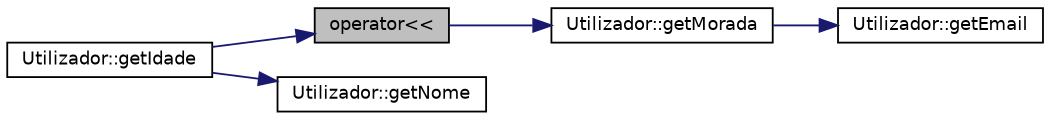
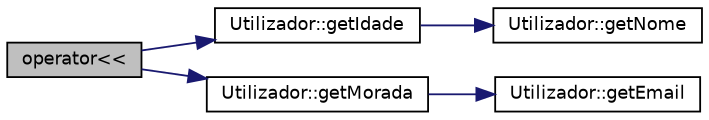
(254, 42) -> (169, 46)
